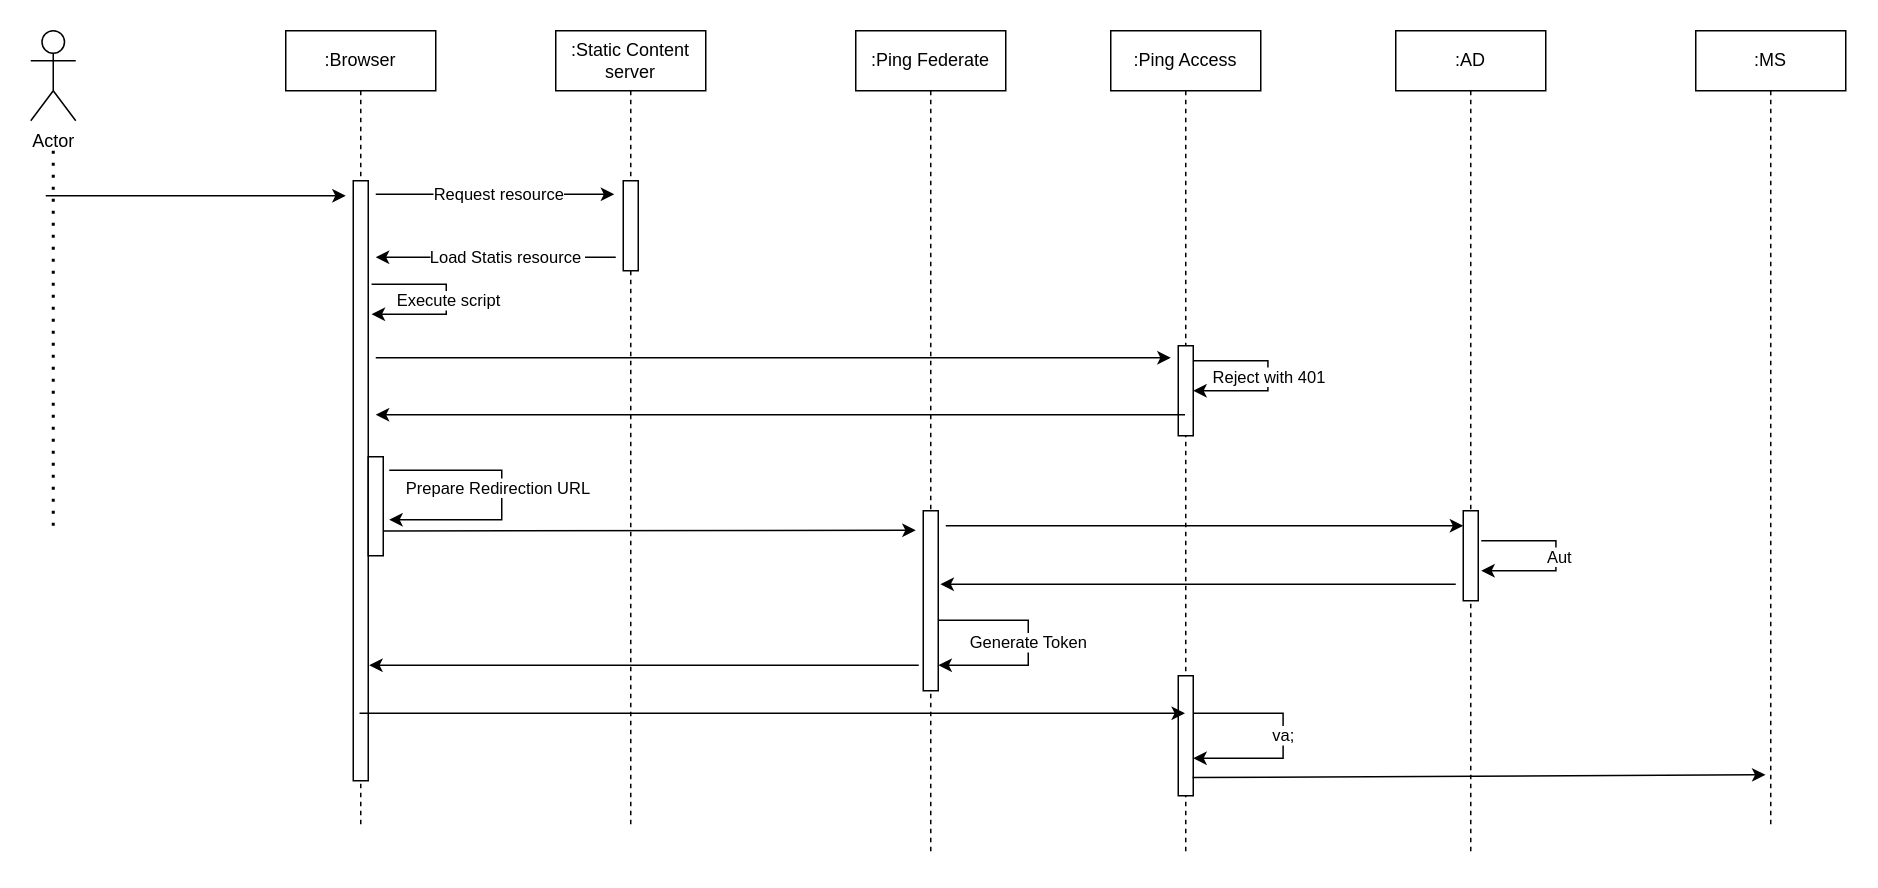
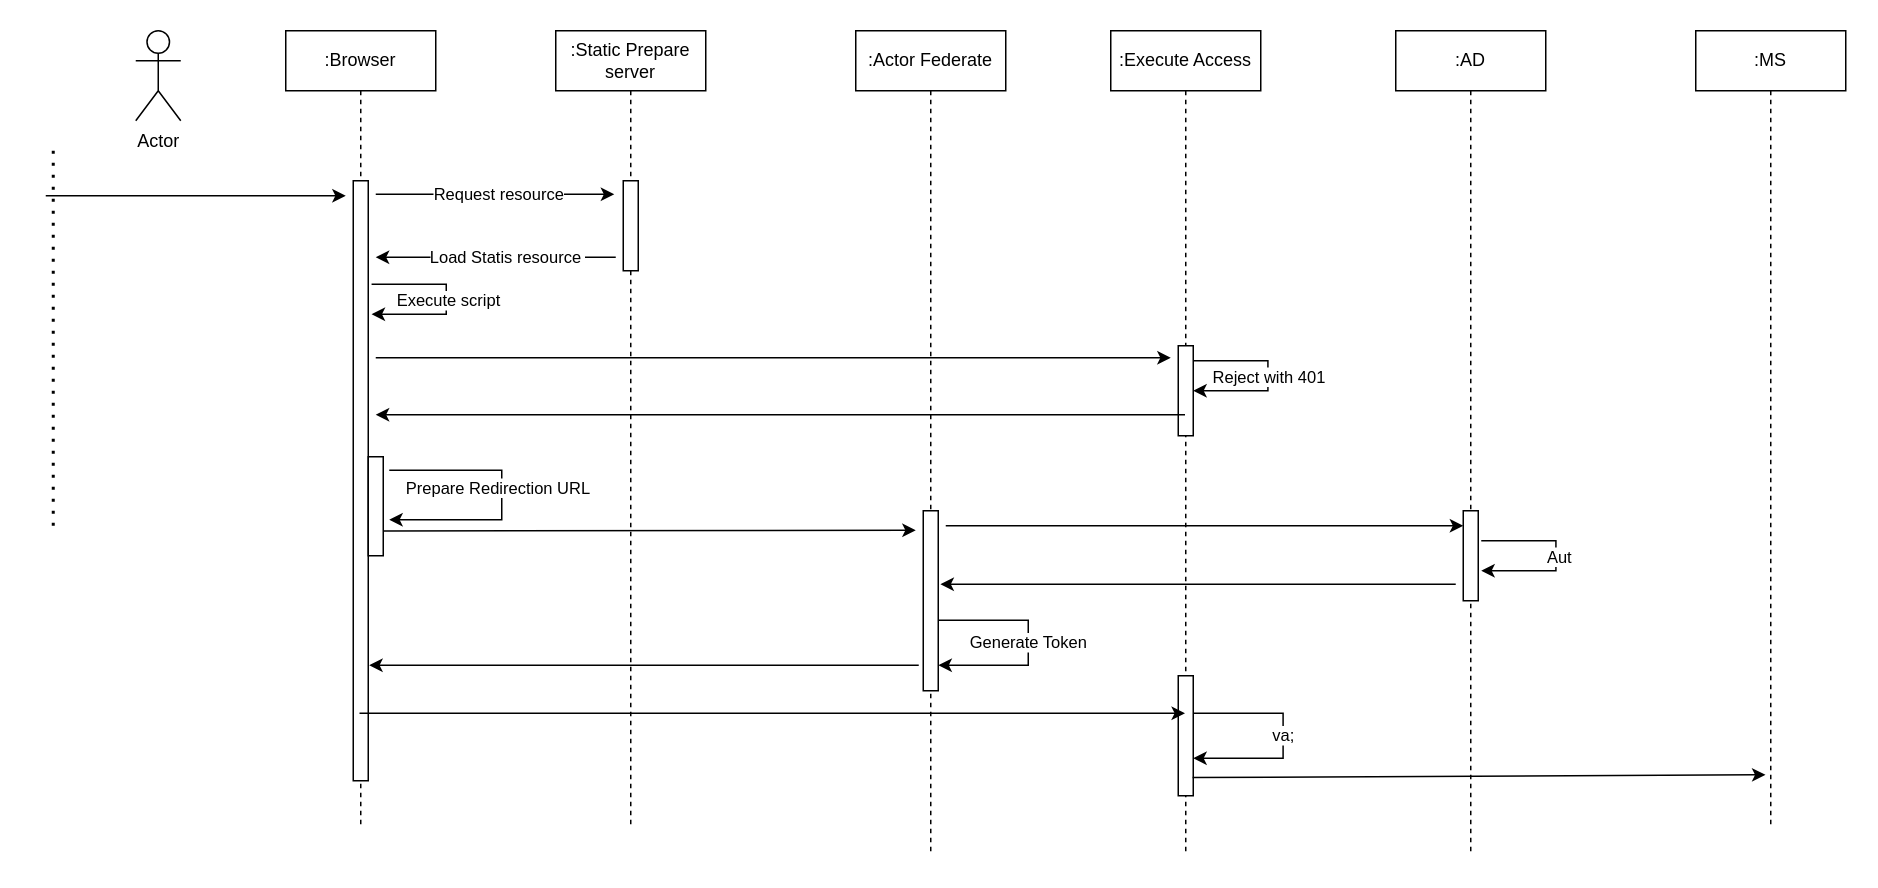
(631, 61) -> (631, 61)
(931, 61) -> (931, 61)
(1186, 61) -> (1186, 61)
(53, 76) -> (158, 76)
